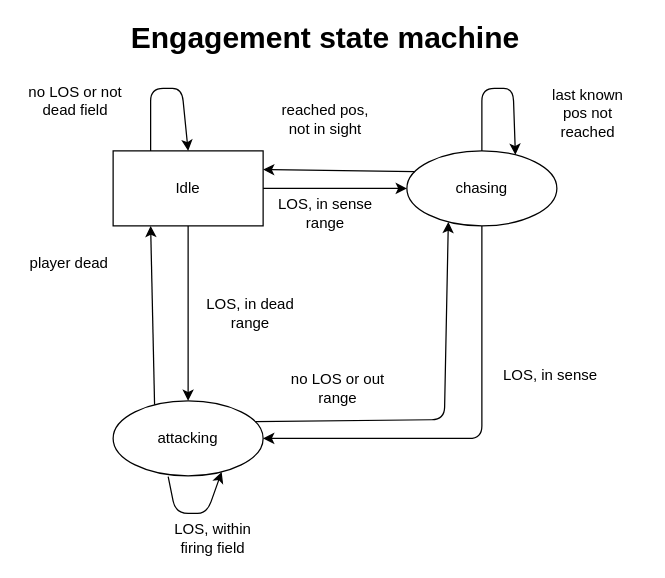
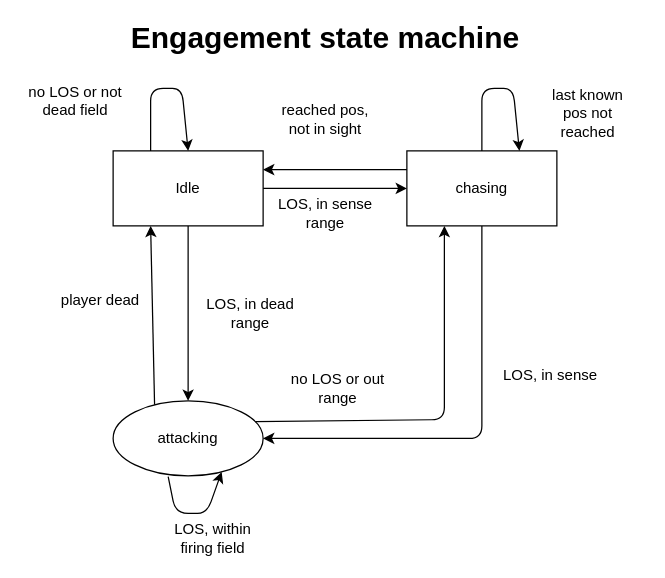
(482, 188) -> (482, 188)
(69, 263) -> (101, 301)
